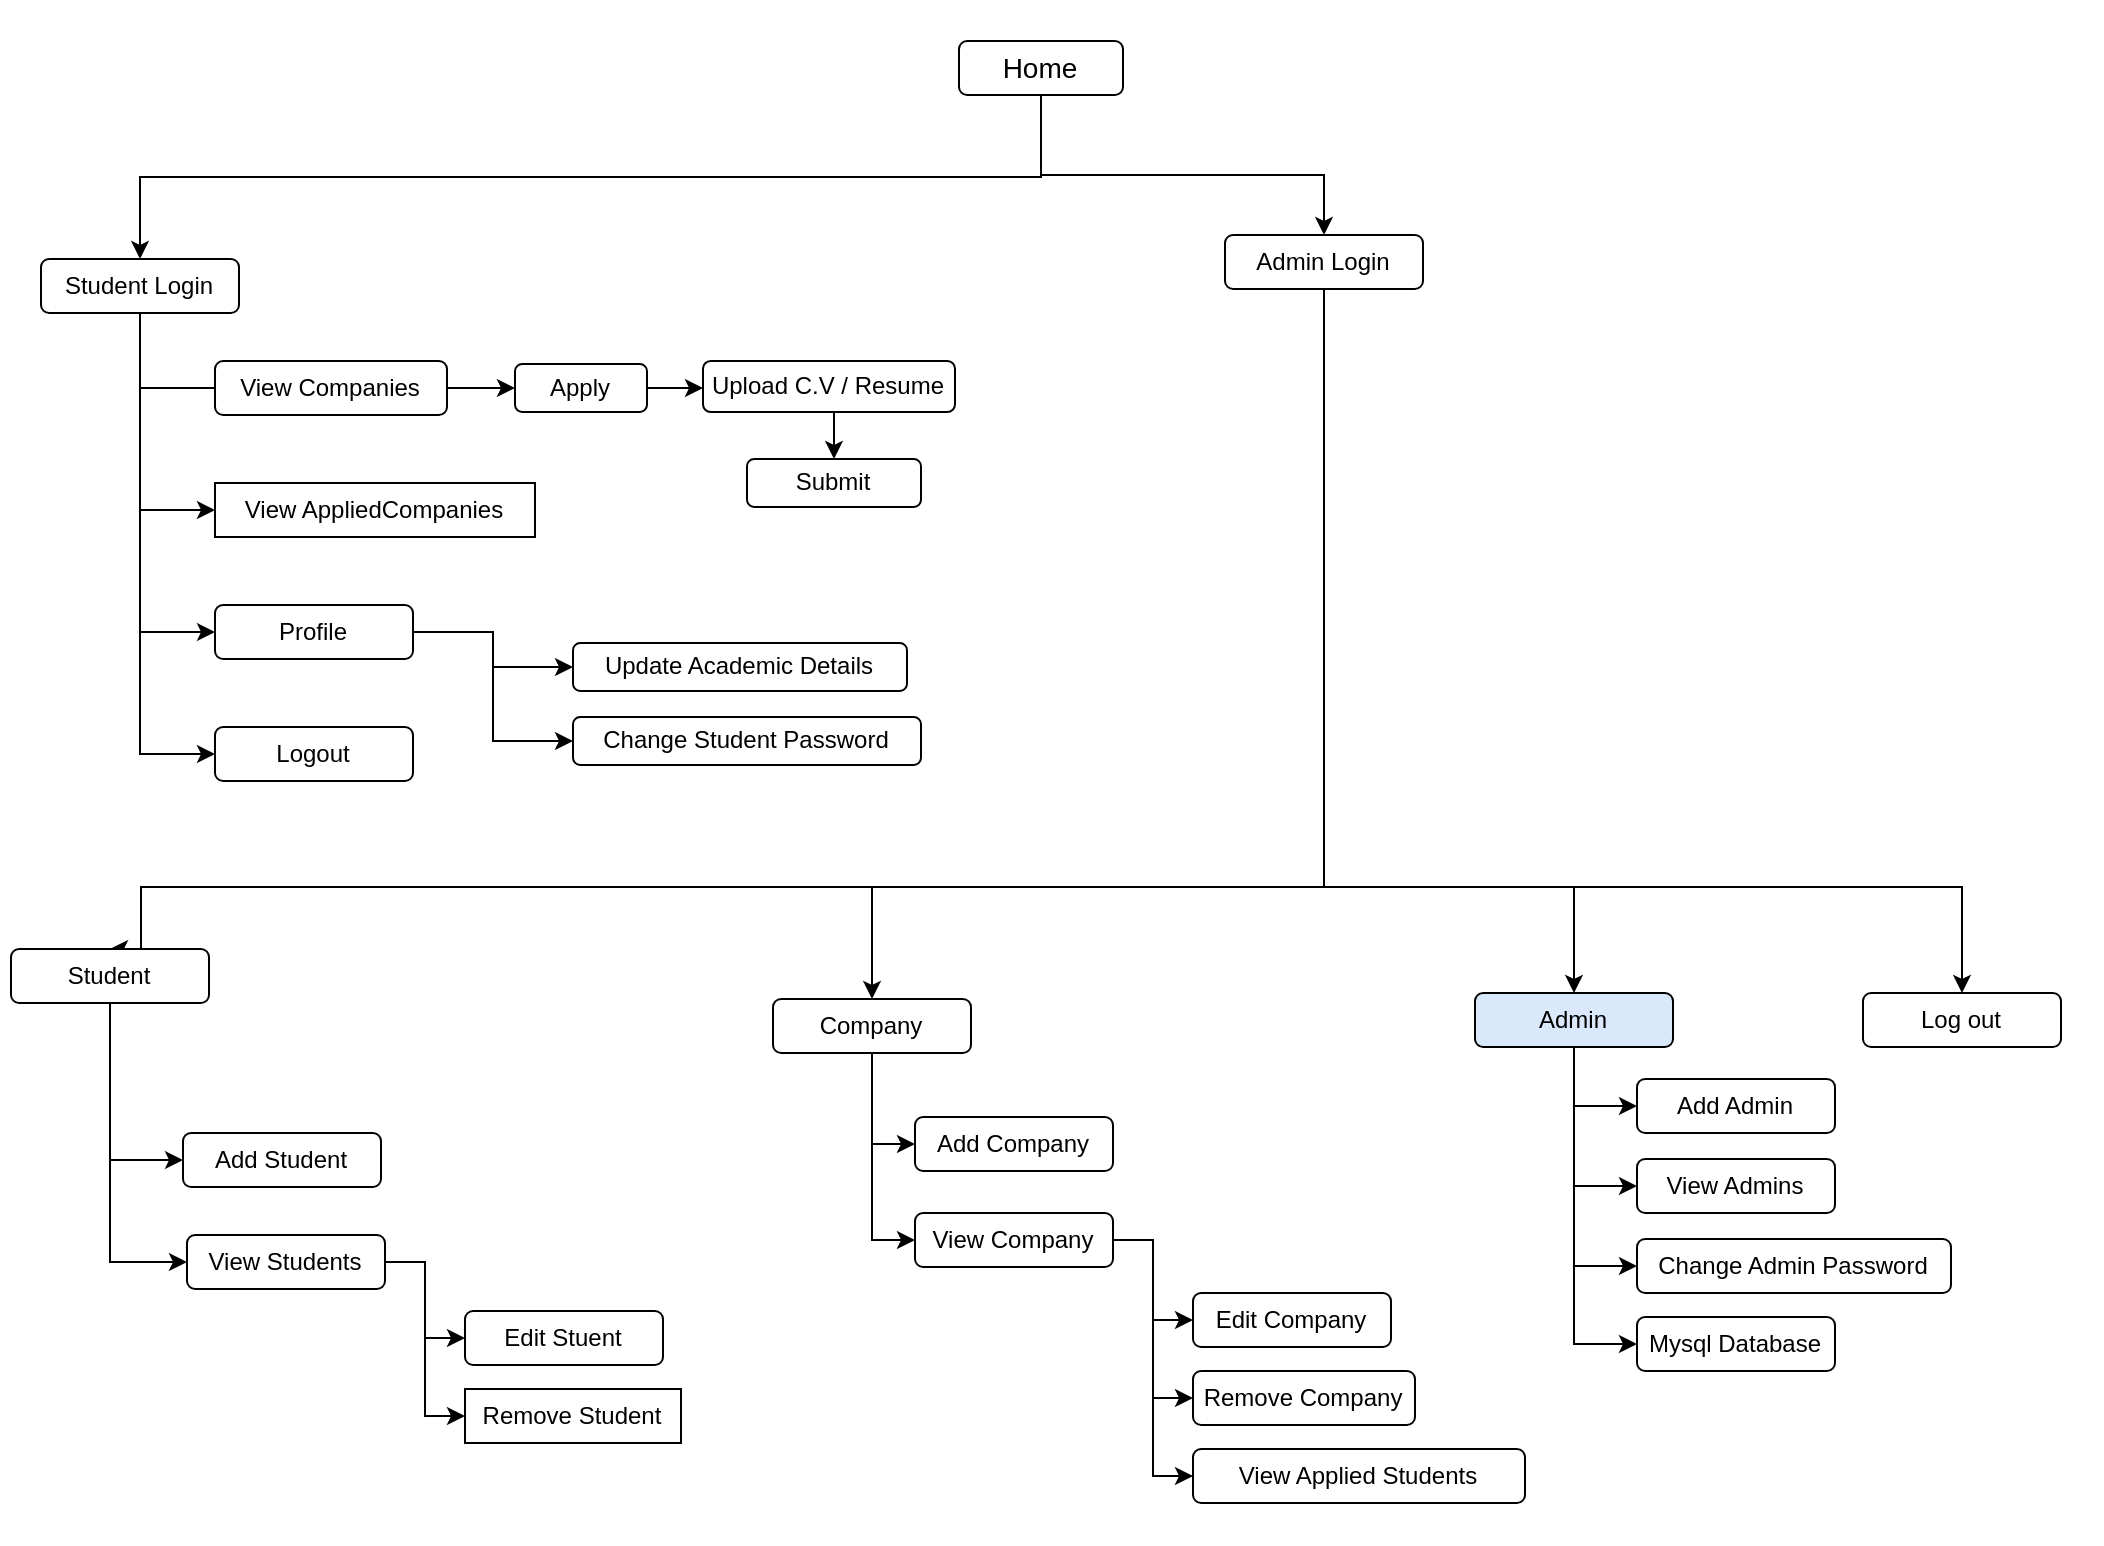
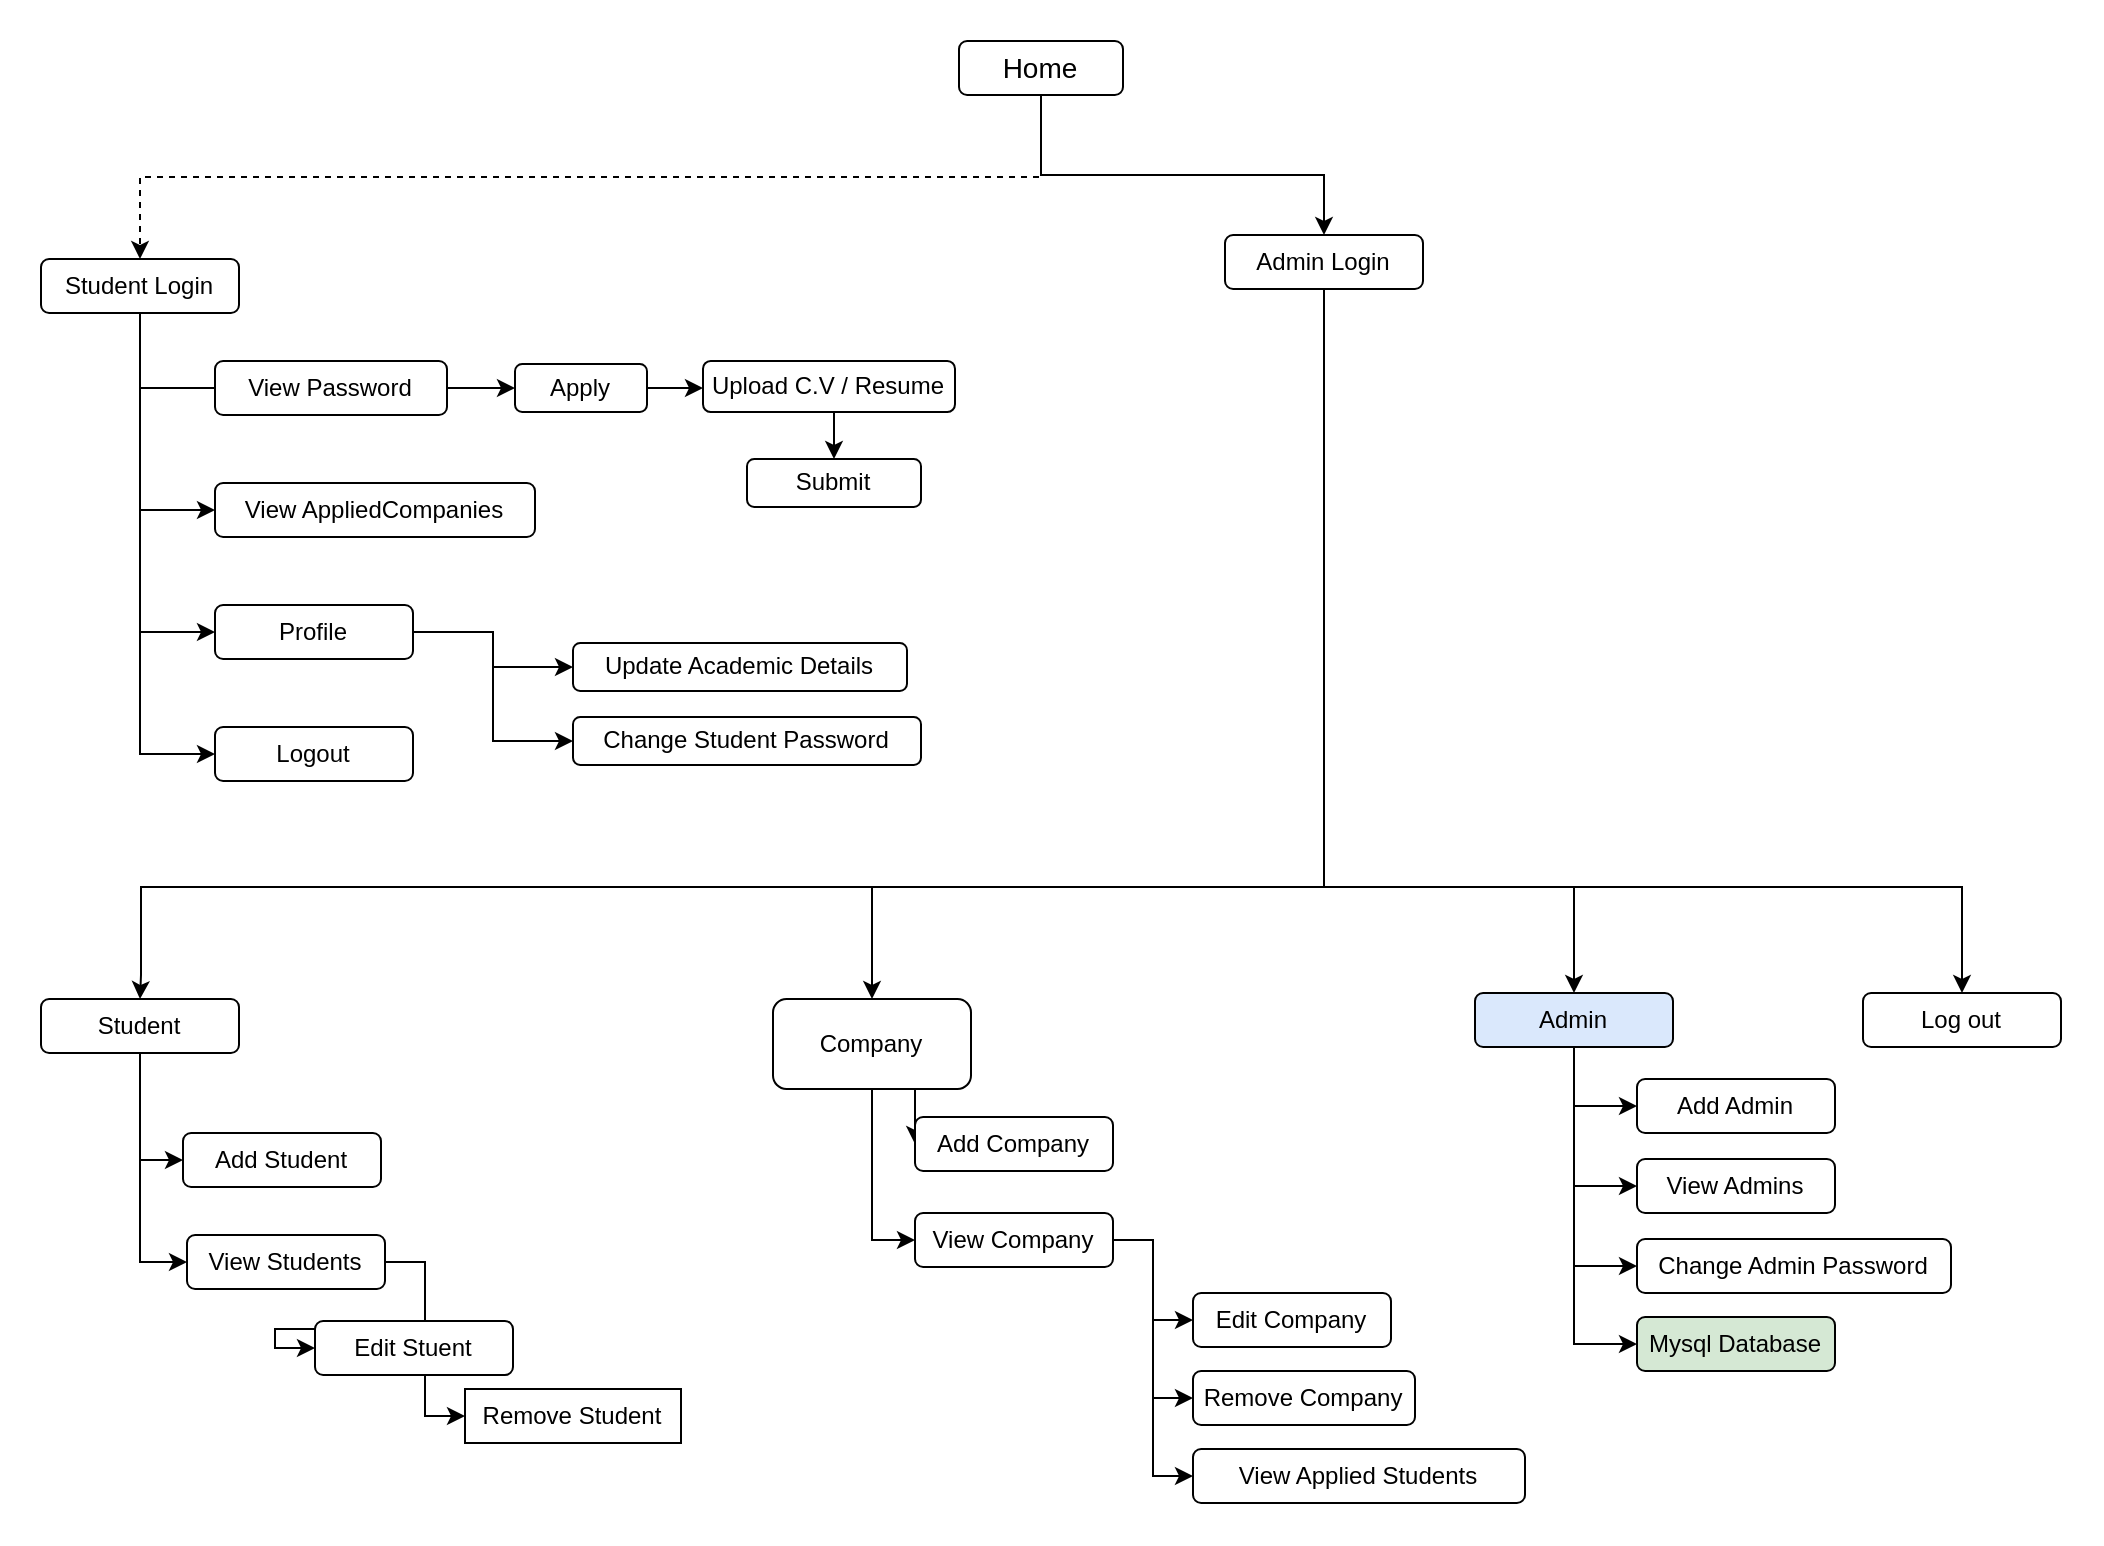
(557, 177) -> (557, 177)
(331, 389) -> (331, 389)
(375, 510) -> (375, 510)
(110, 976) -> (140, 1026)
(872, 1026) -> (872, 1044)
(564, 1338) -> (414, 1348)
(1736, 1344) -> (1736, 1344)
